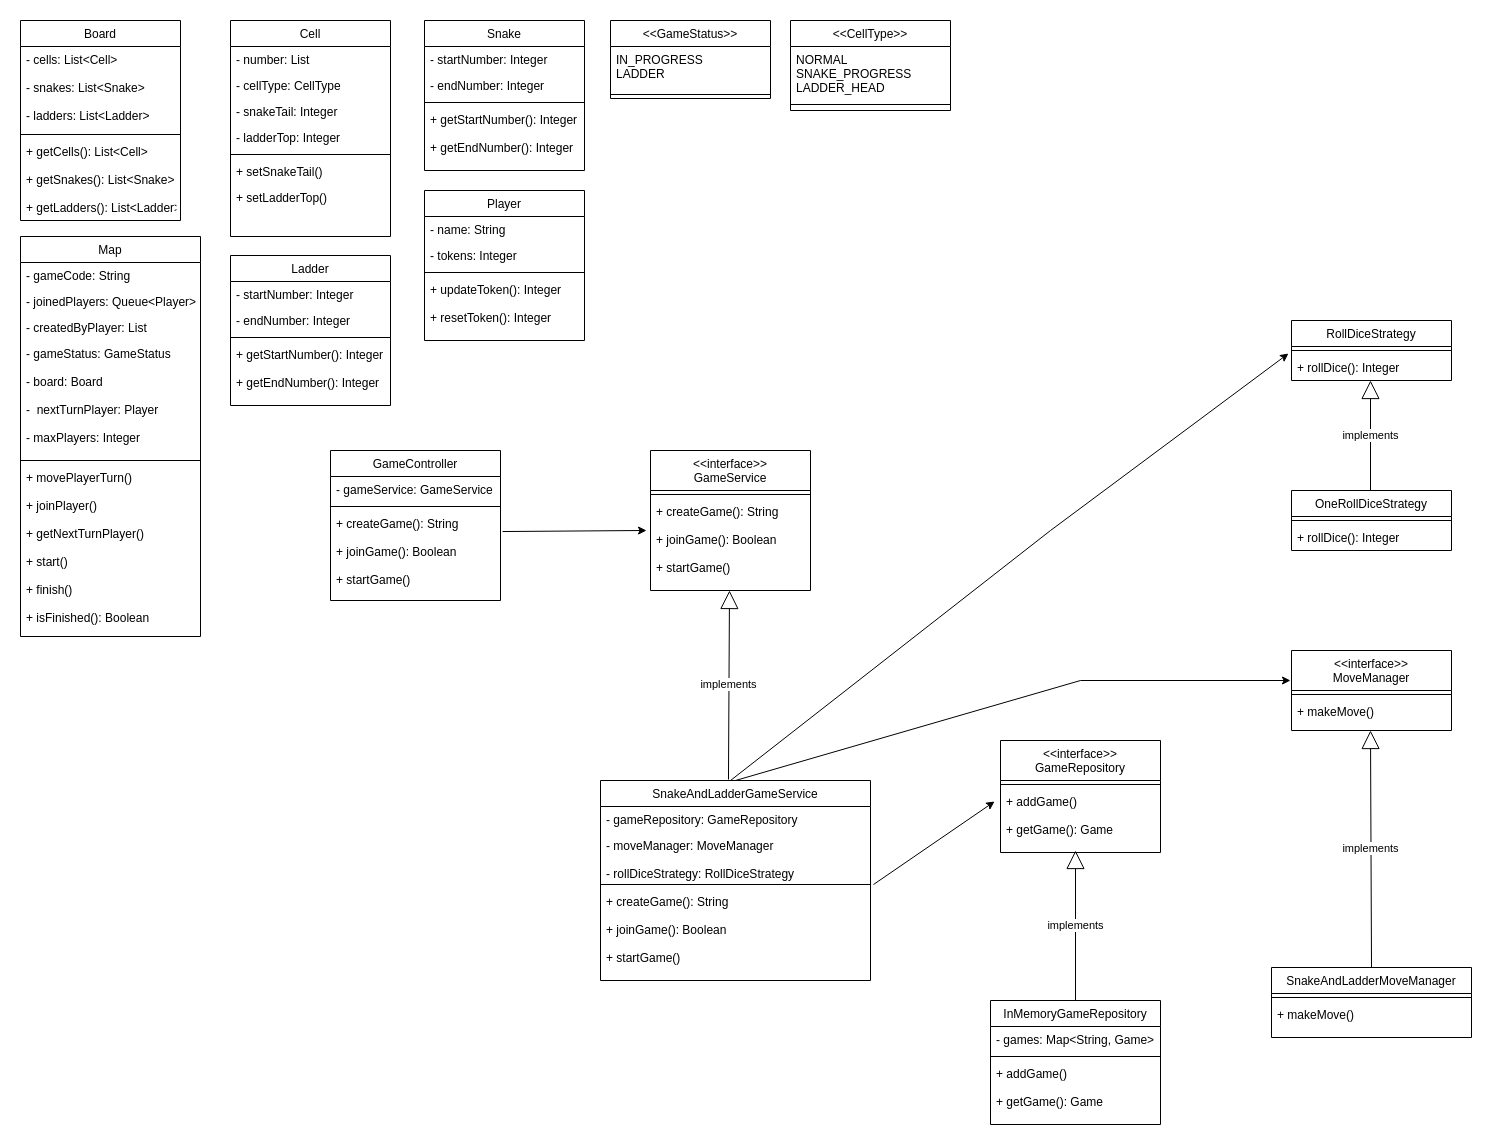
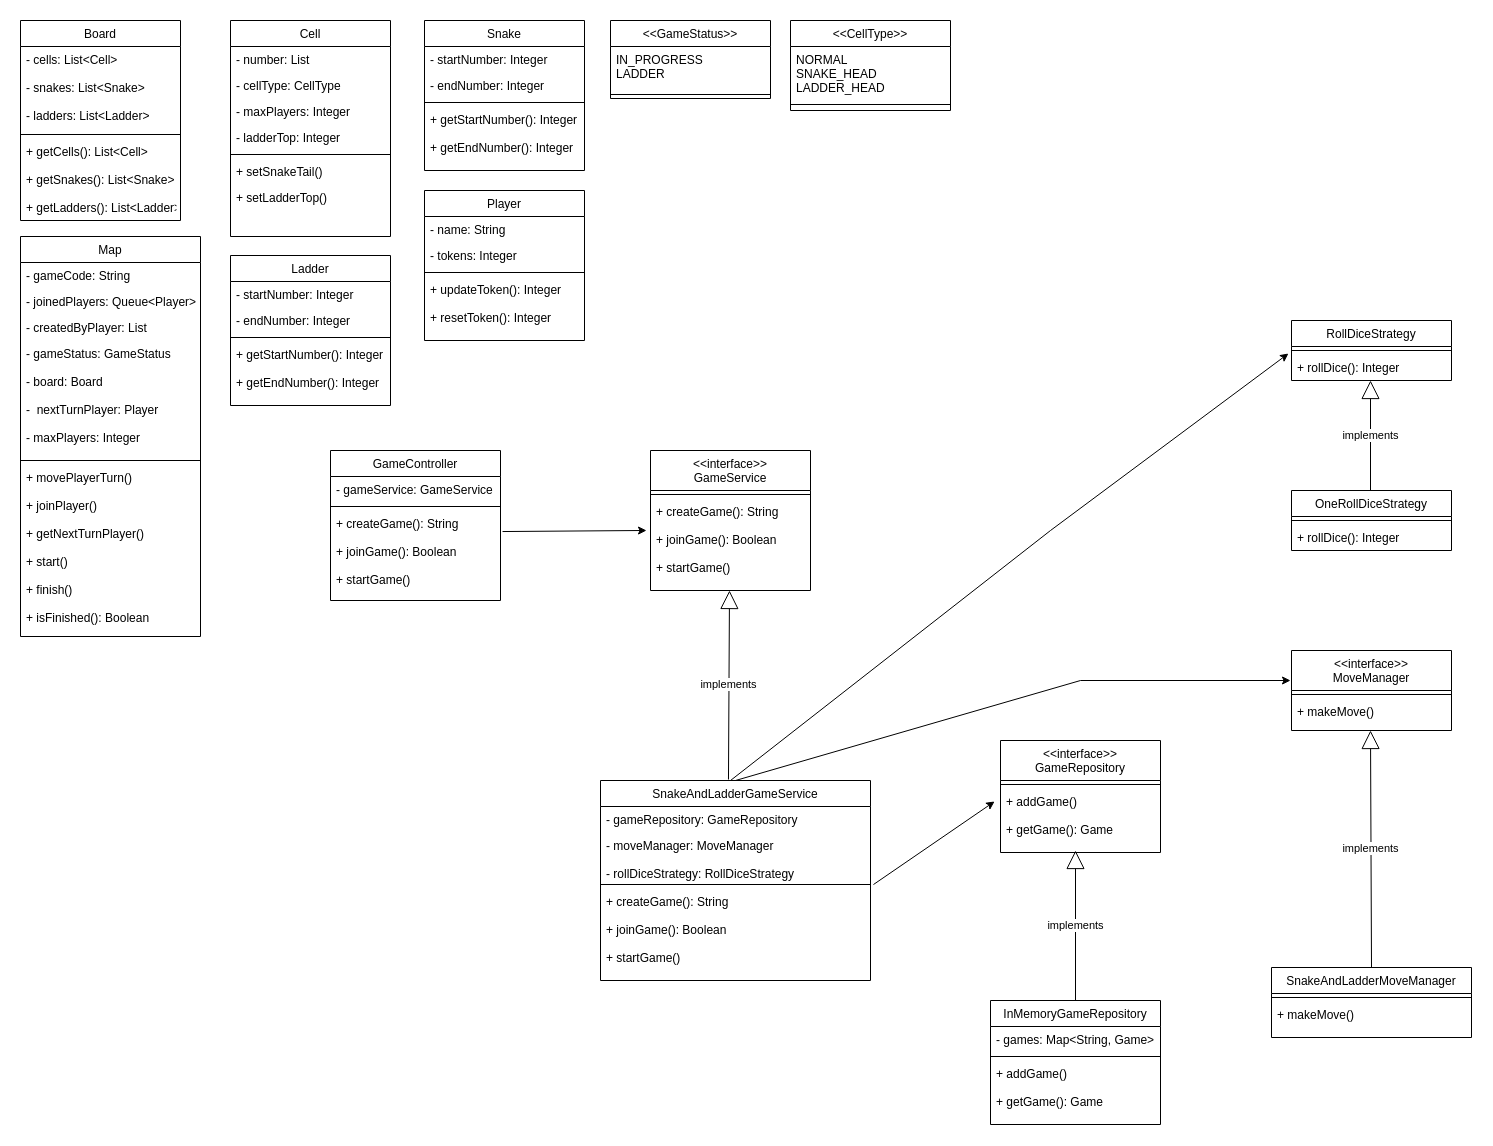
(816, 60) -> (816, 60)
(295, 112) -> (300, 112)
